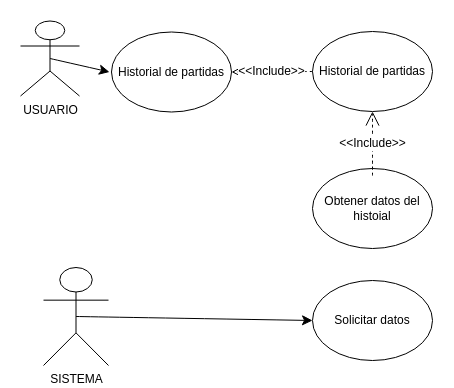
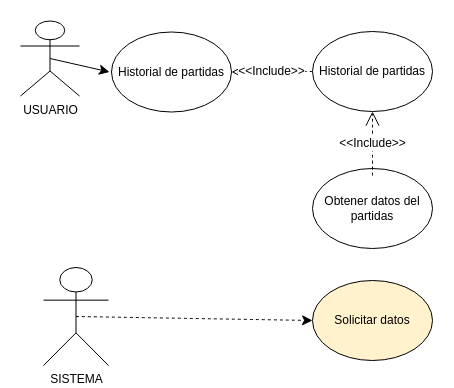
(373, 209) -> (373, 209)
(192, 318) -> (192, 318)
(373, 321) -> (373, 321)
